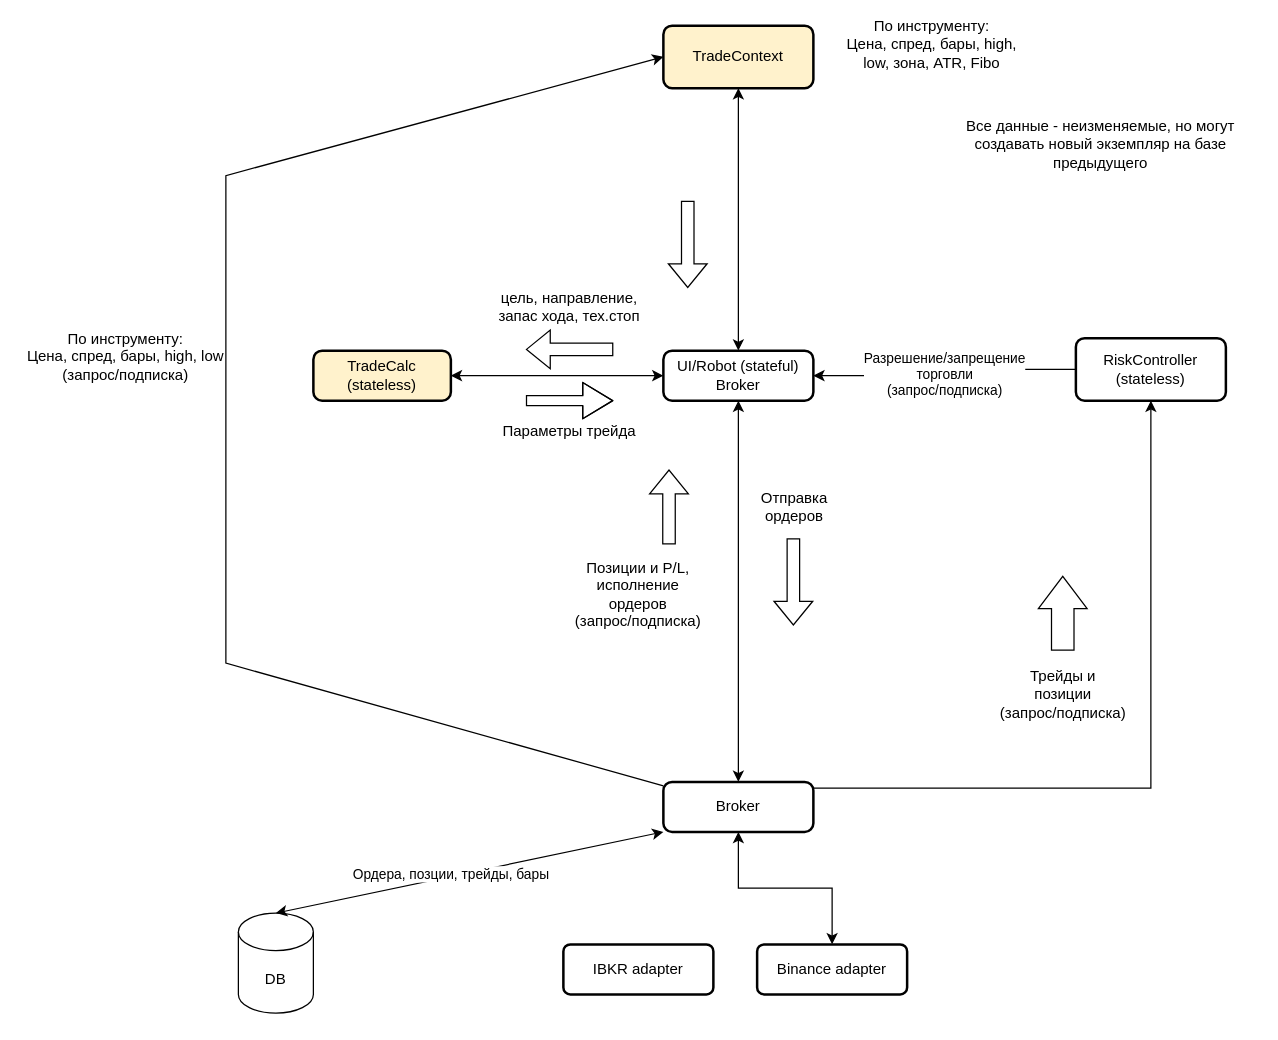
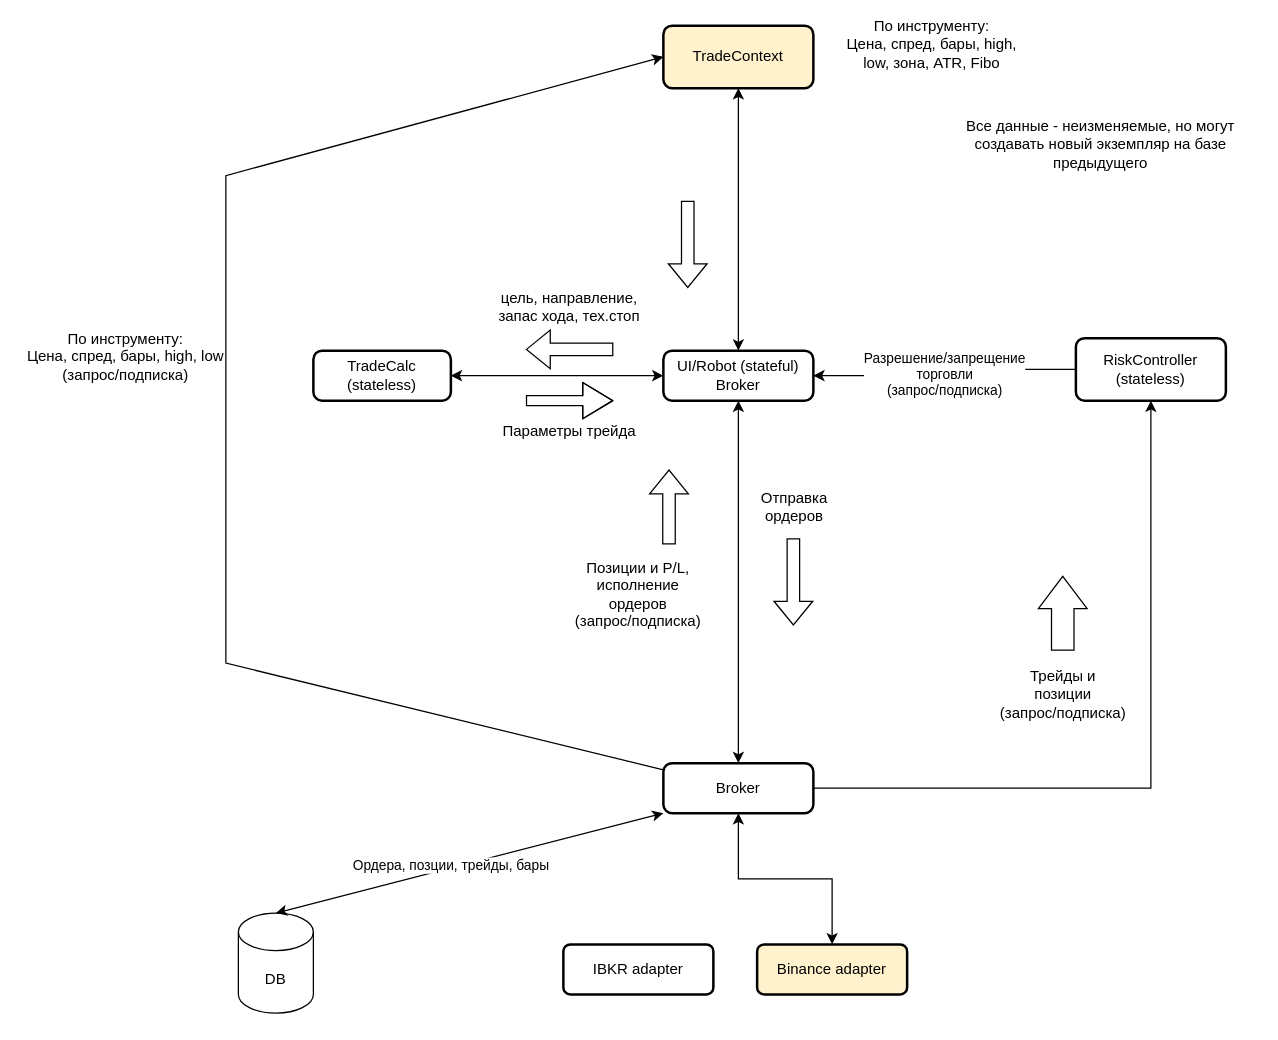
(382, 376) -> (382, 376)
(738, 807) -> (738, 788)
(832, 969) -> (832, 969)
